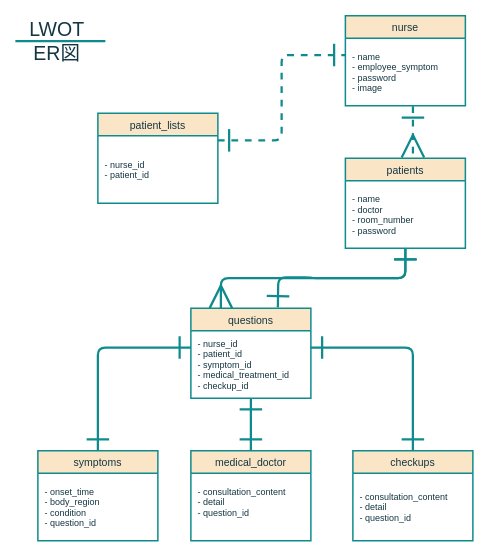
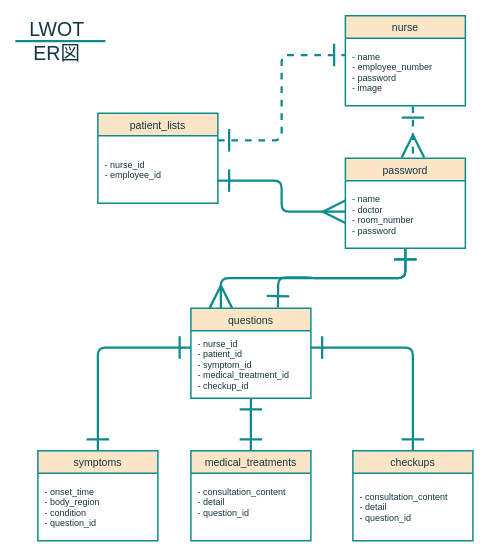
(363, 56) -> (363, 56)
(125, 164) -> (125, 164)
(405, 170) -> (405, 170)
none -> (282, 195)
(251, 462) -> (251, 462)
